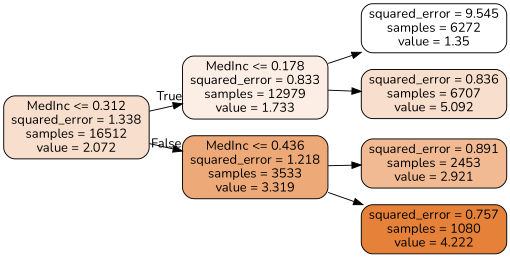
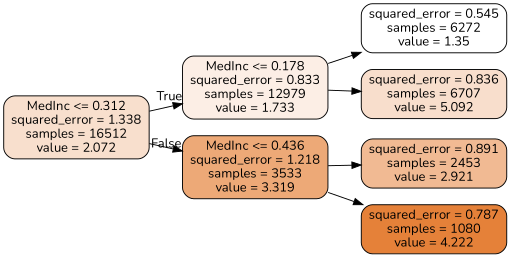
(434, 28) -> (434, 28)
(434, 229) -> (434, 229)
